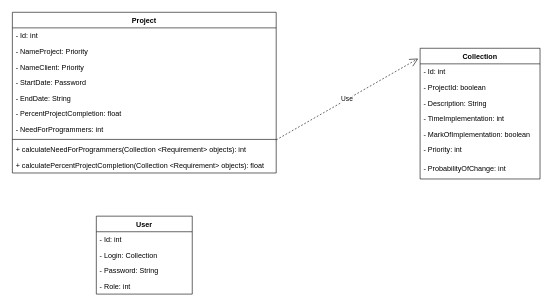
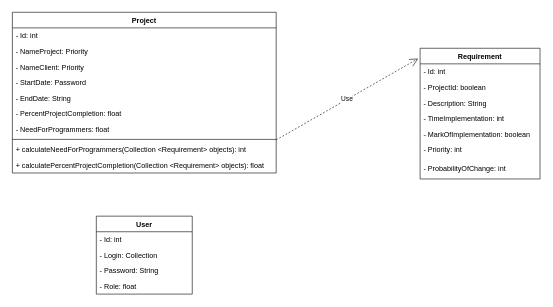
(480, 56) -> (480, 56)
(62, 130) -> (66, 130)
(117, 287) -> (121, 287)
